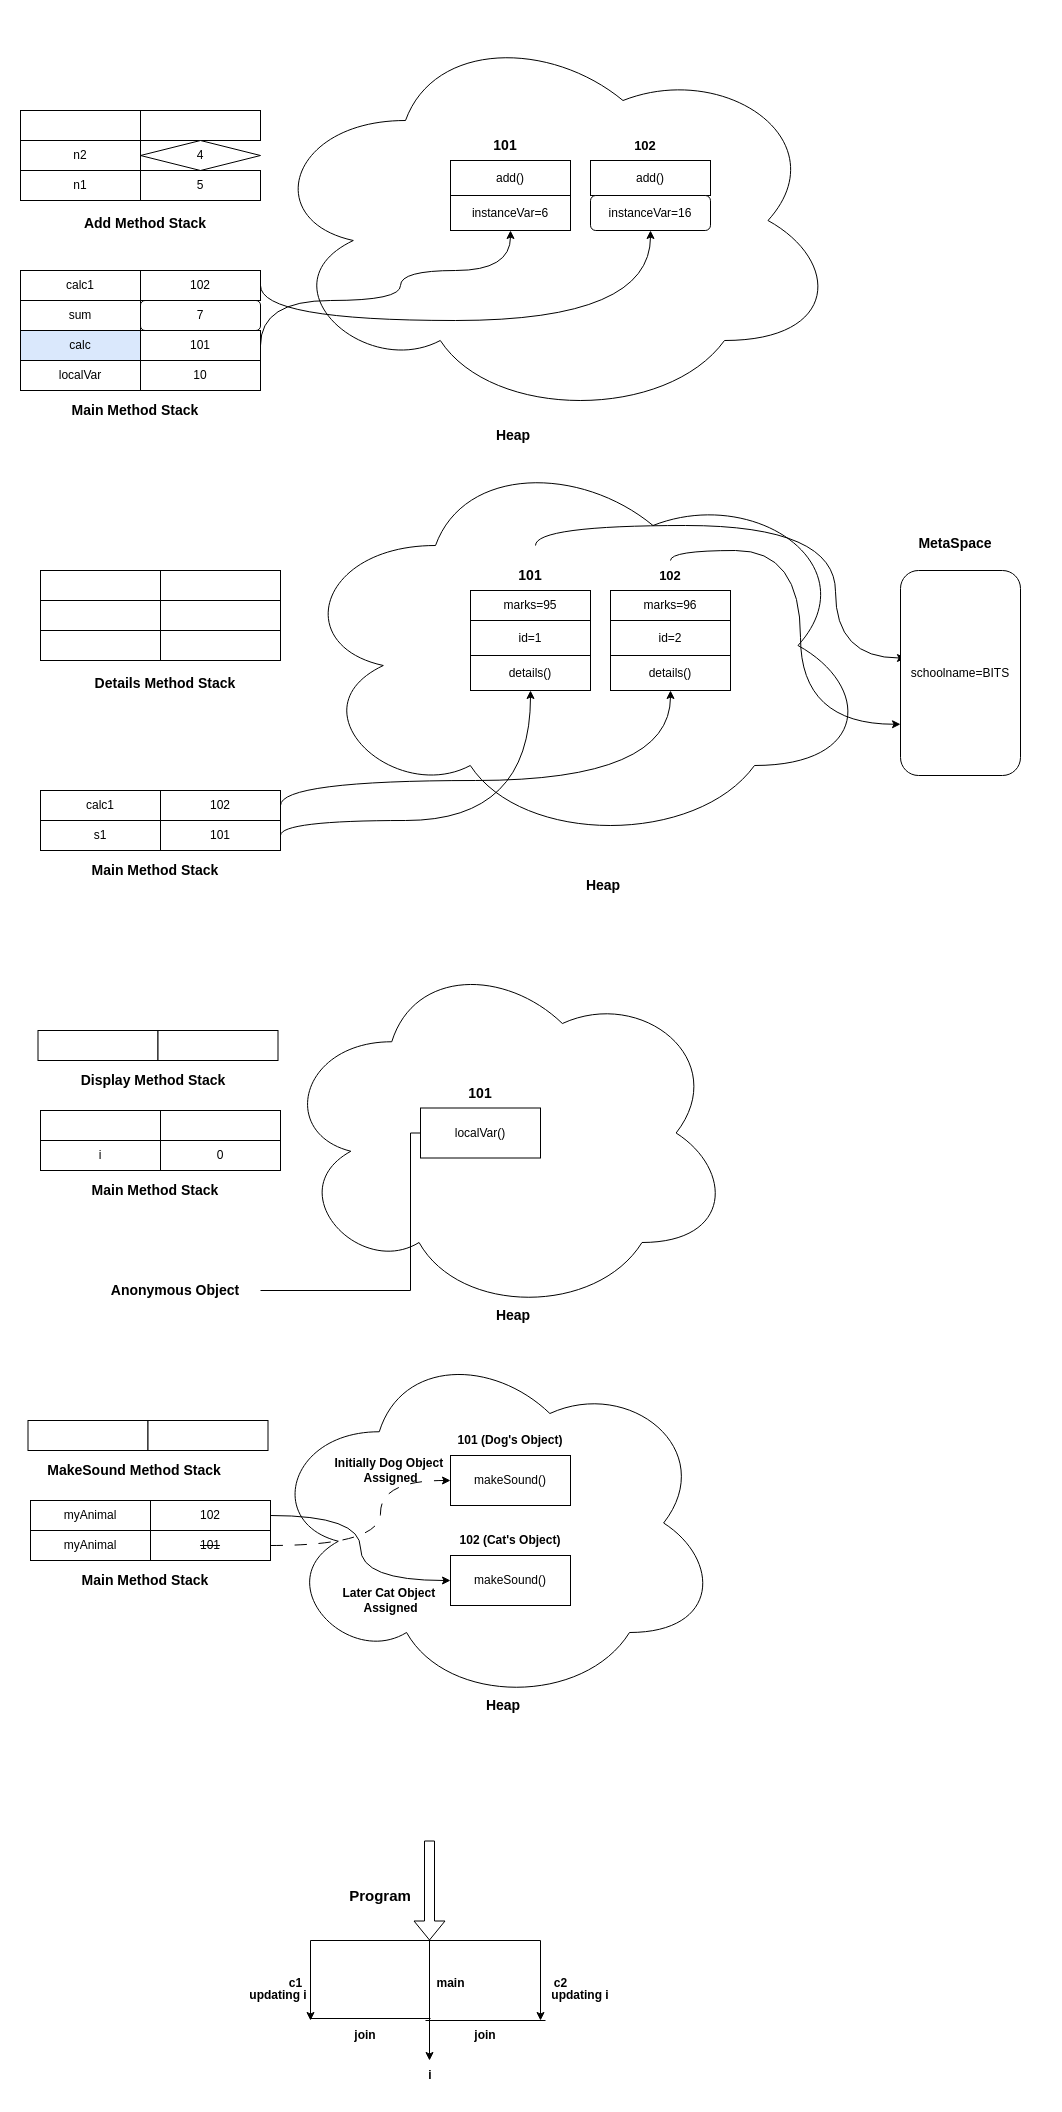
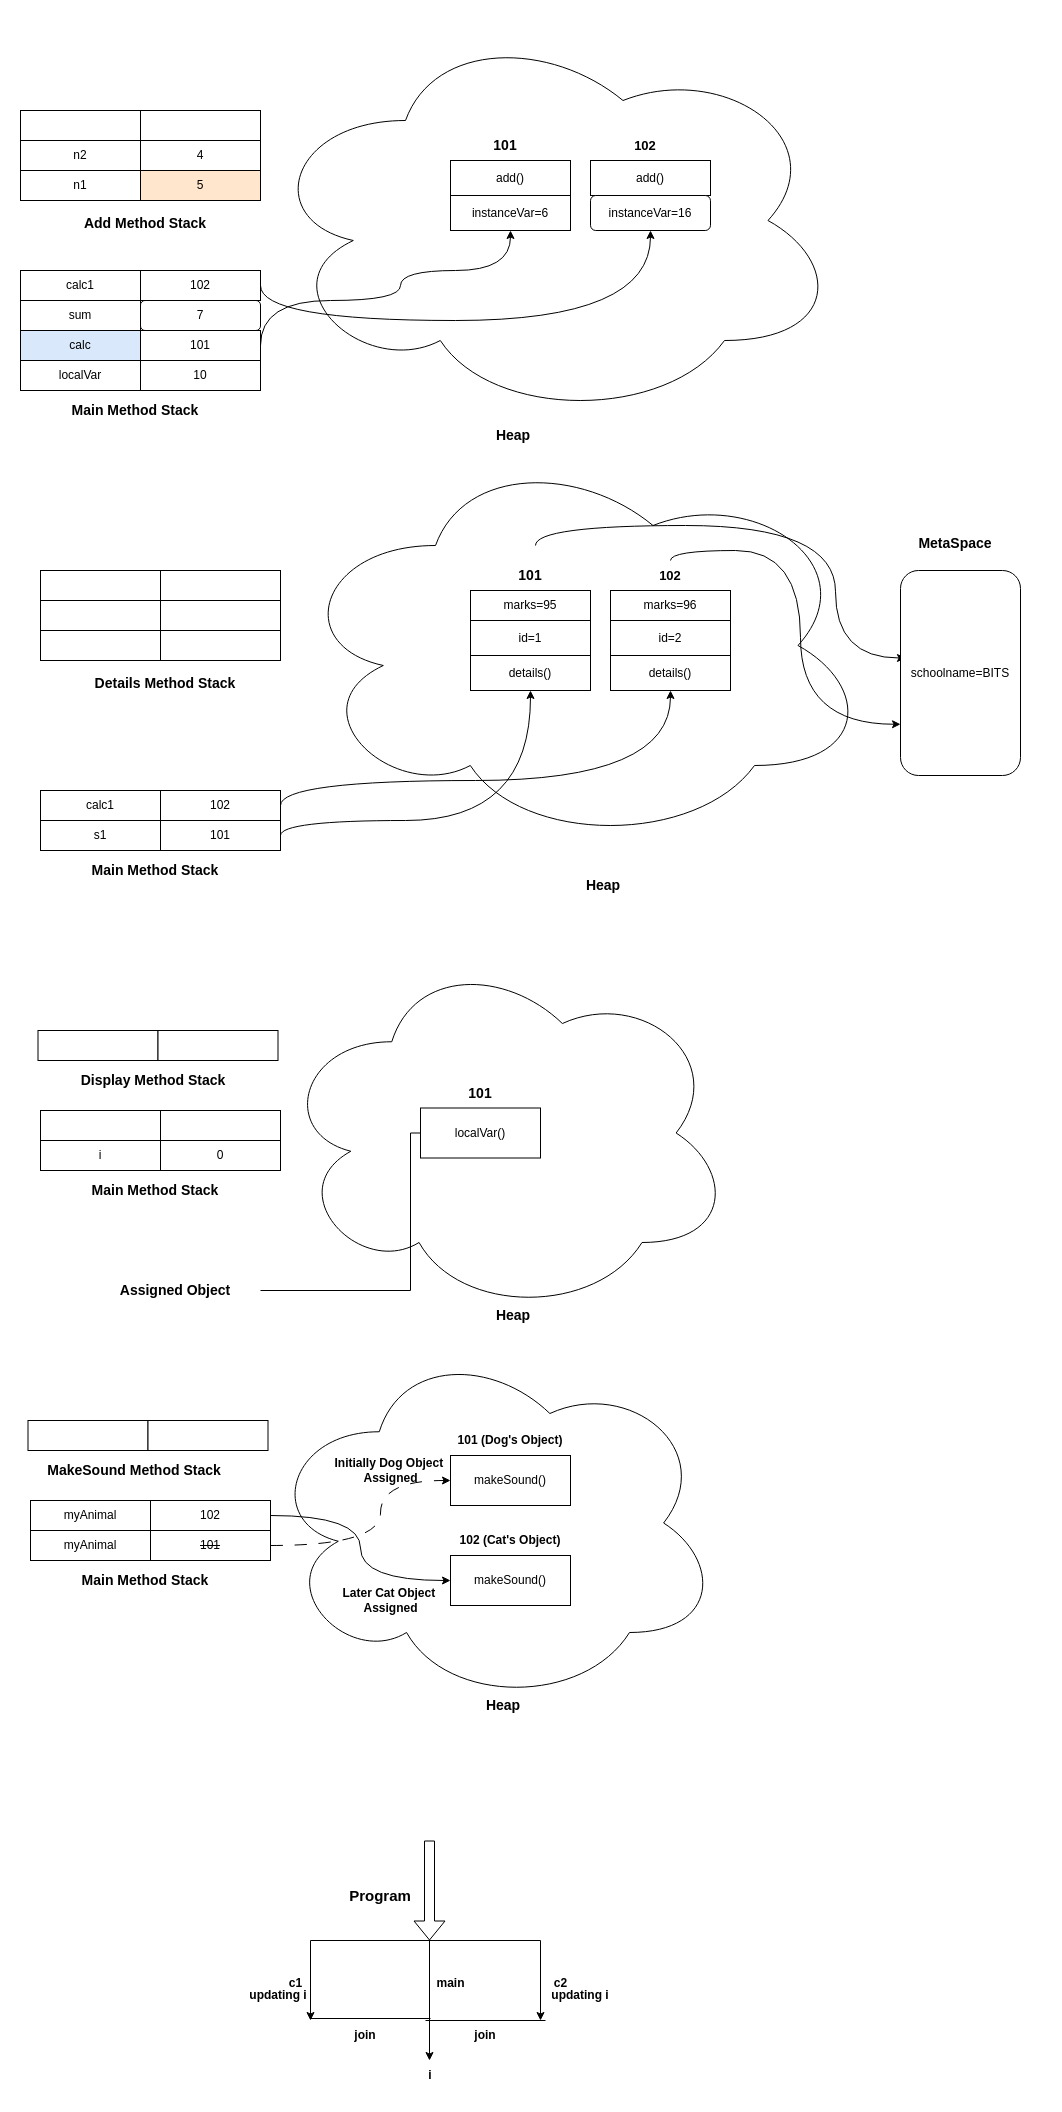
(201, 156) -> (201, 156)
(201, 186) -> (201, 186)
(176, 1291) -> (176, 1291)
